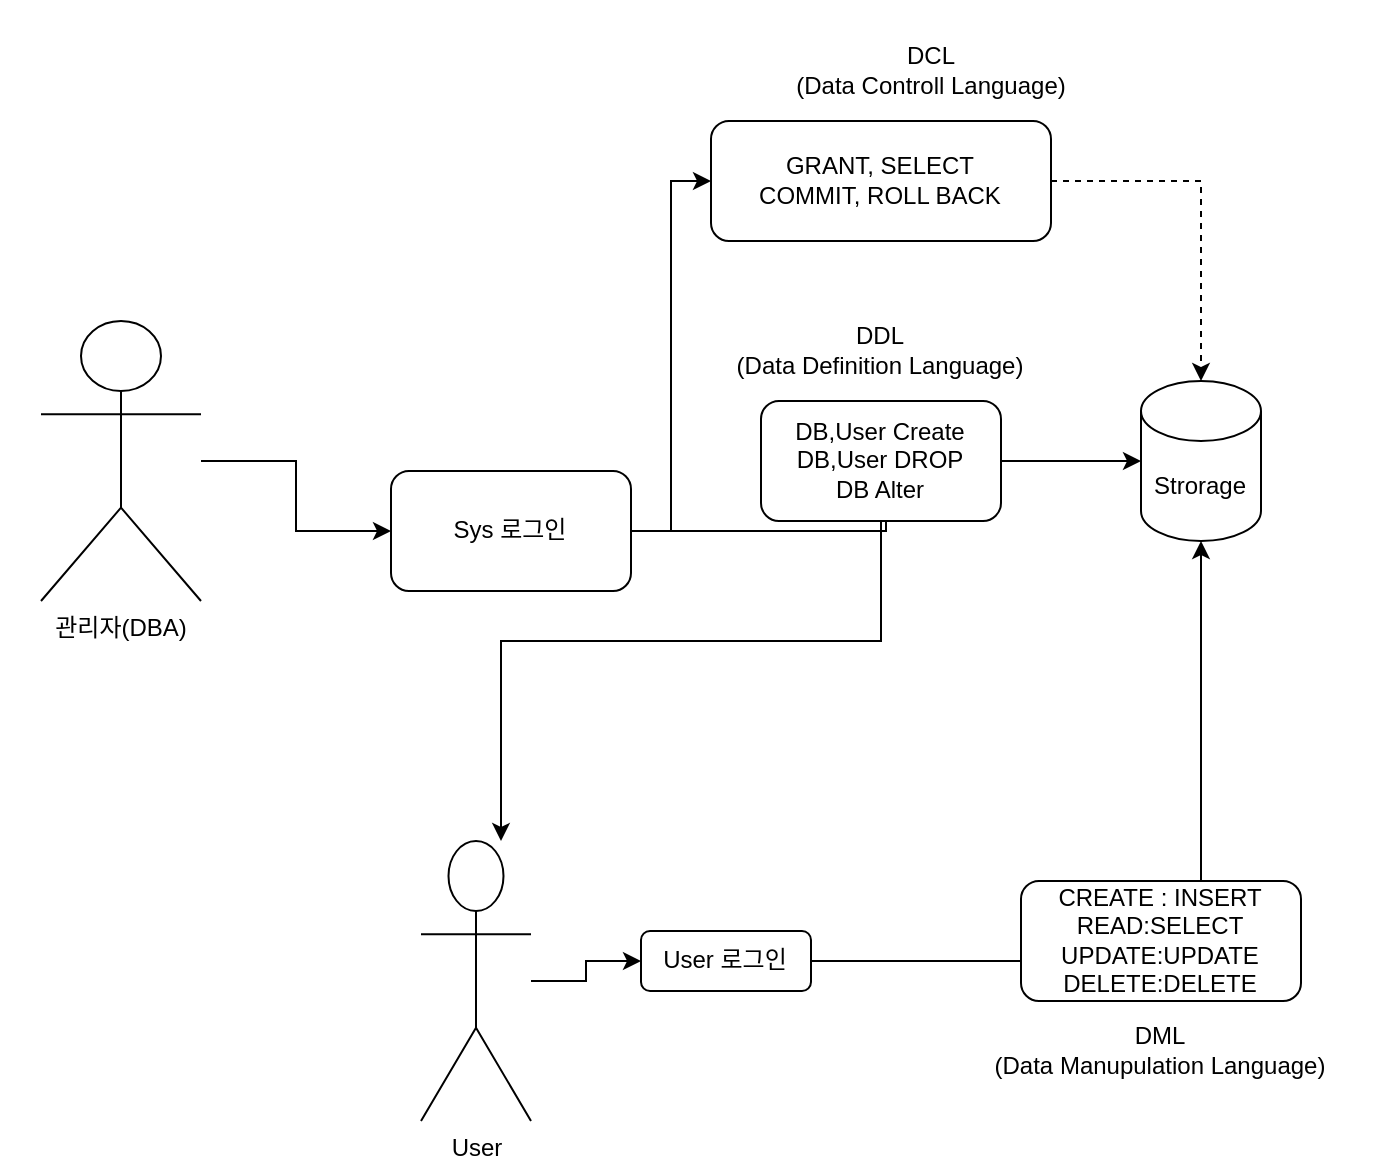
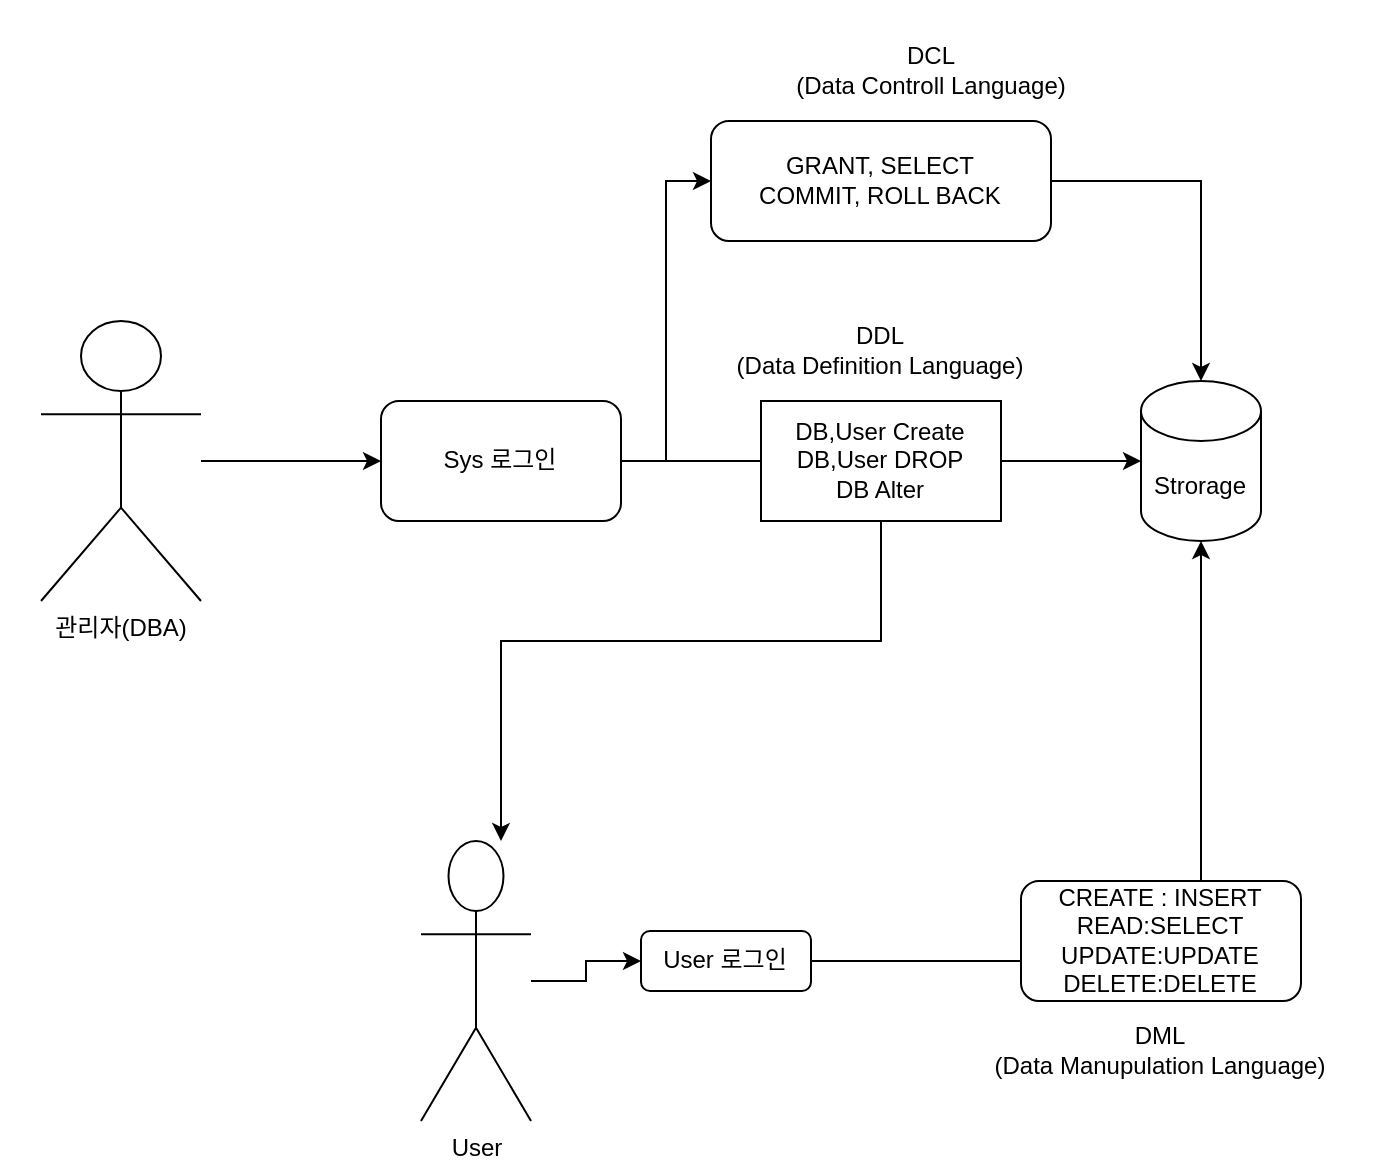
(1201, 200) -> (1201, 200)
(881, 461) -> (881, 461)
(511, 531) -> (501, 461)
